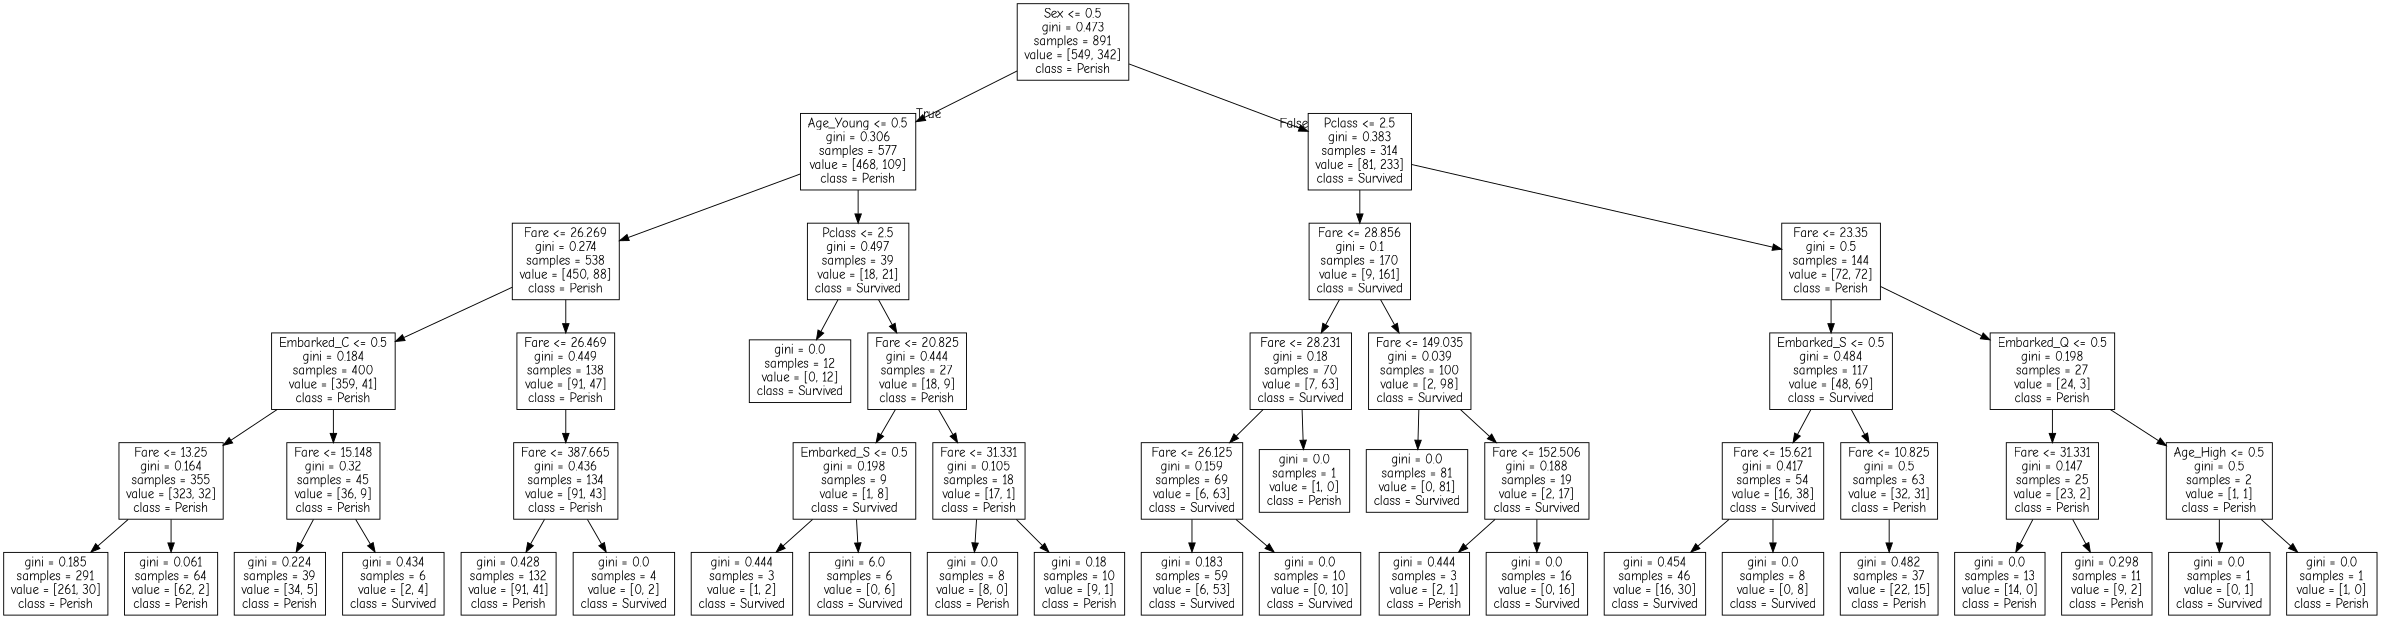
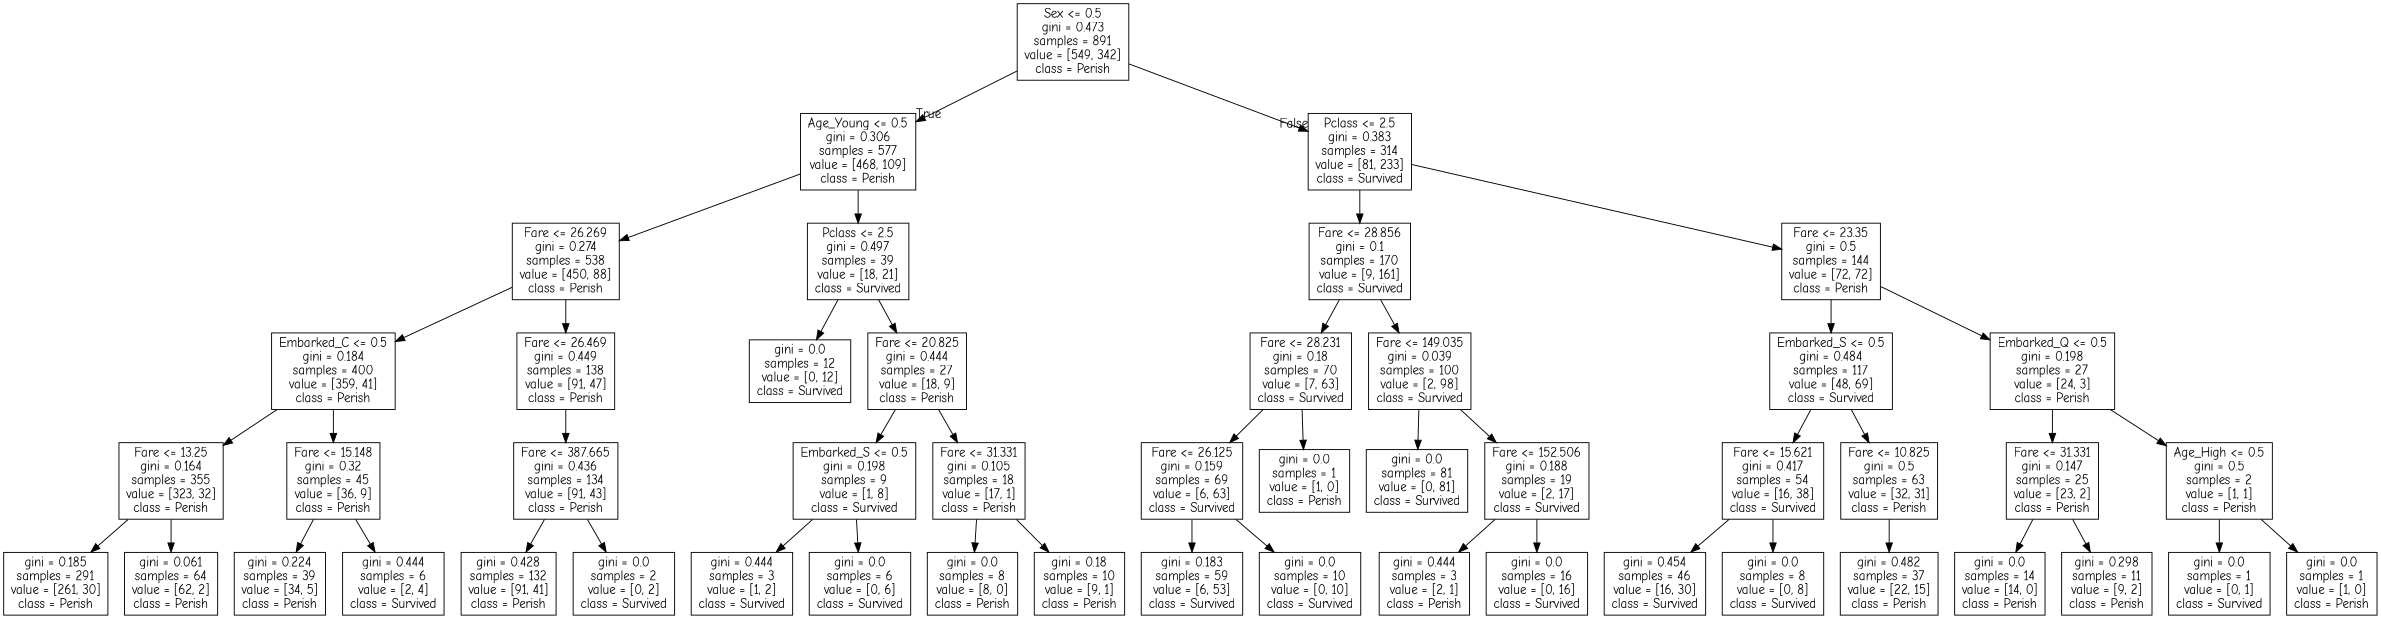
(393, 584) -> (393, 584)
(624, 584) -> (624, 584)
(860, 584) -> (860, 584)
(2000, 584) -> (2000, 584)
